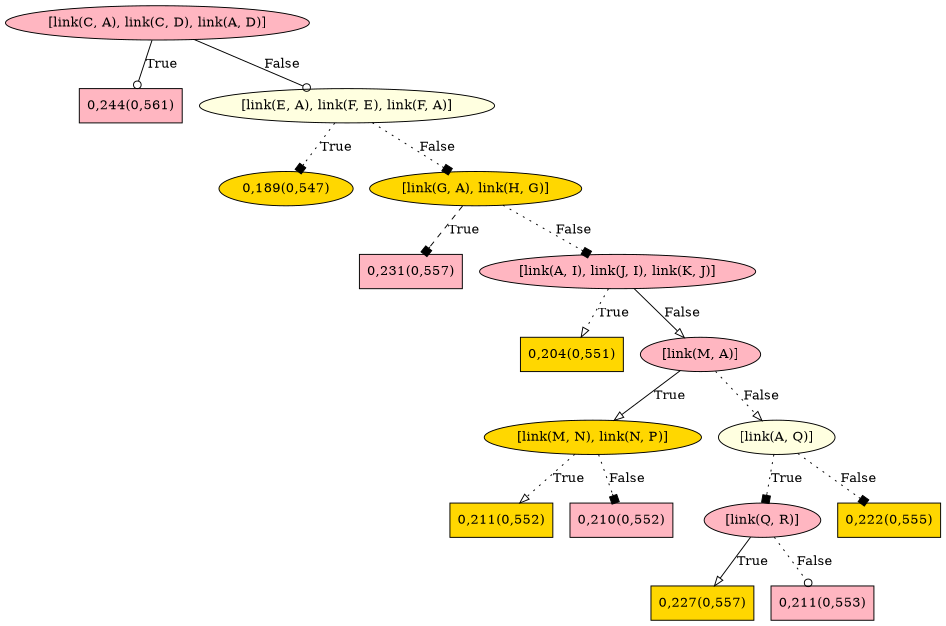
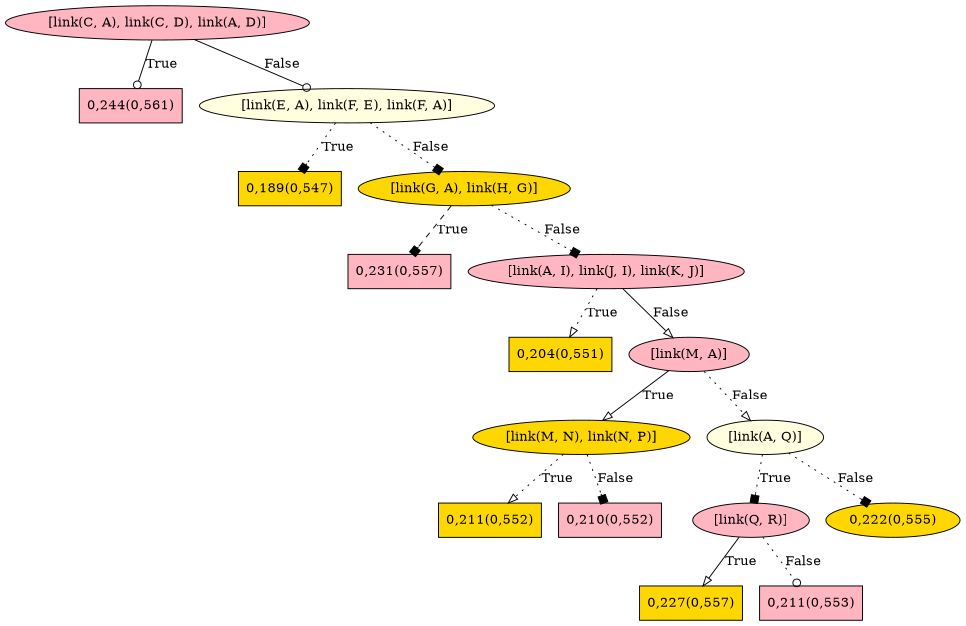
(286, 189) -> (290, 189)
(889, 520) -> (893, 520)
